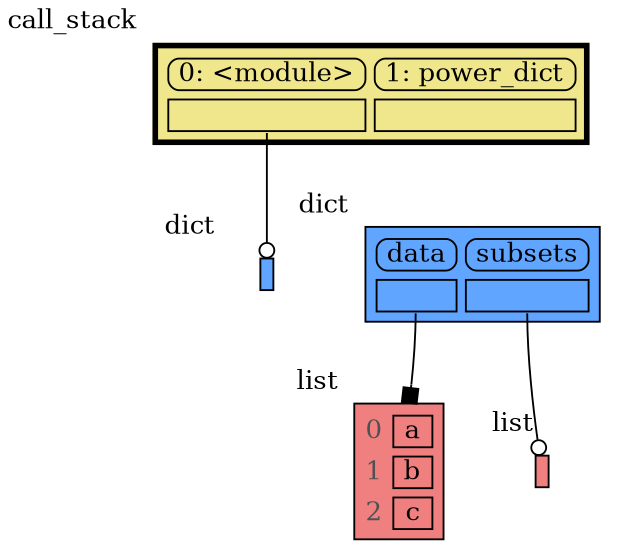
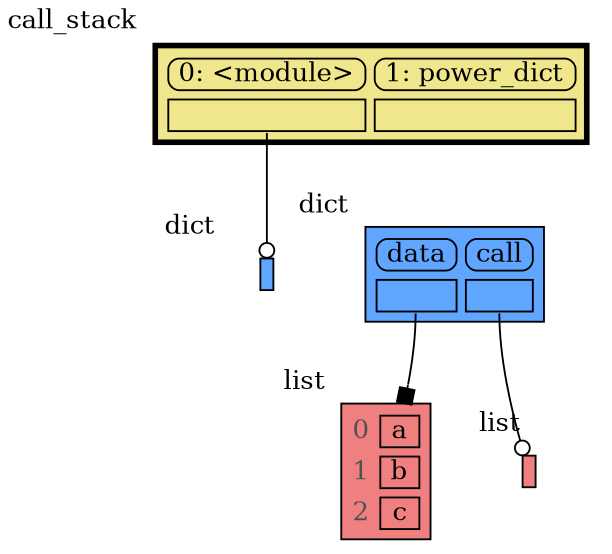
(527, 254) -> (499, 254)
